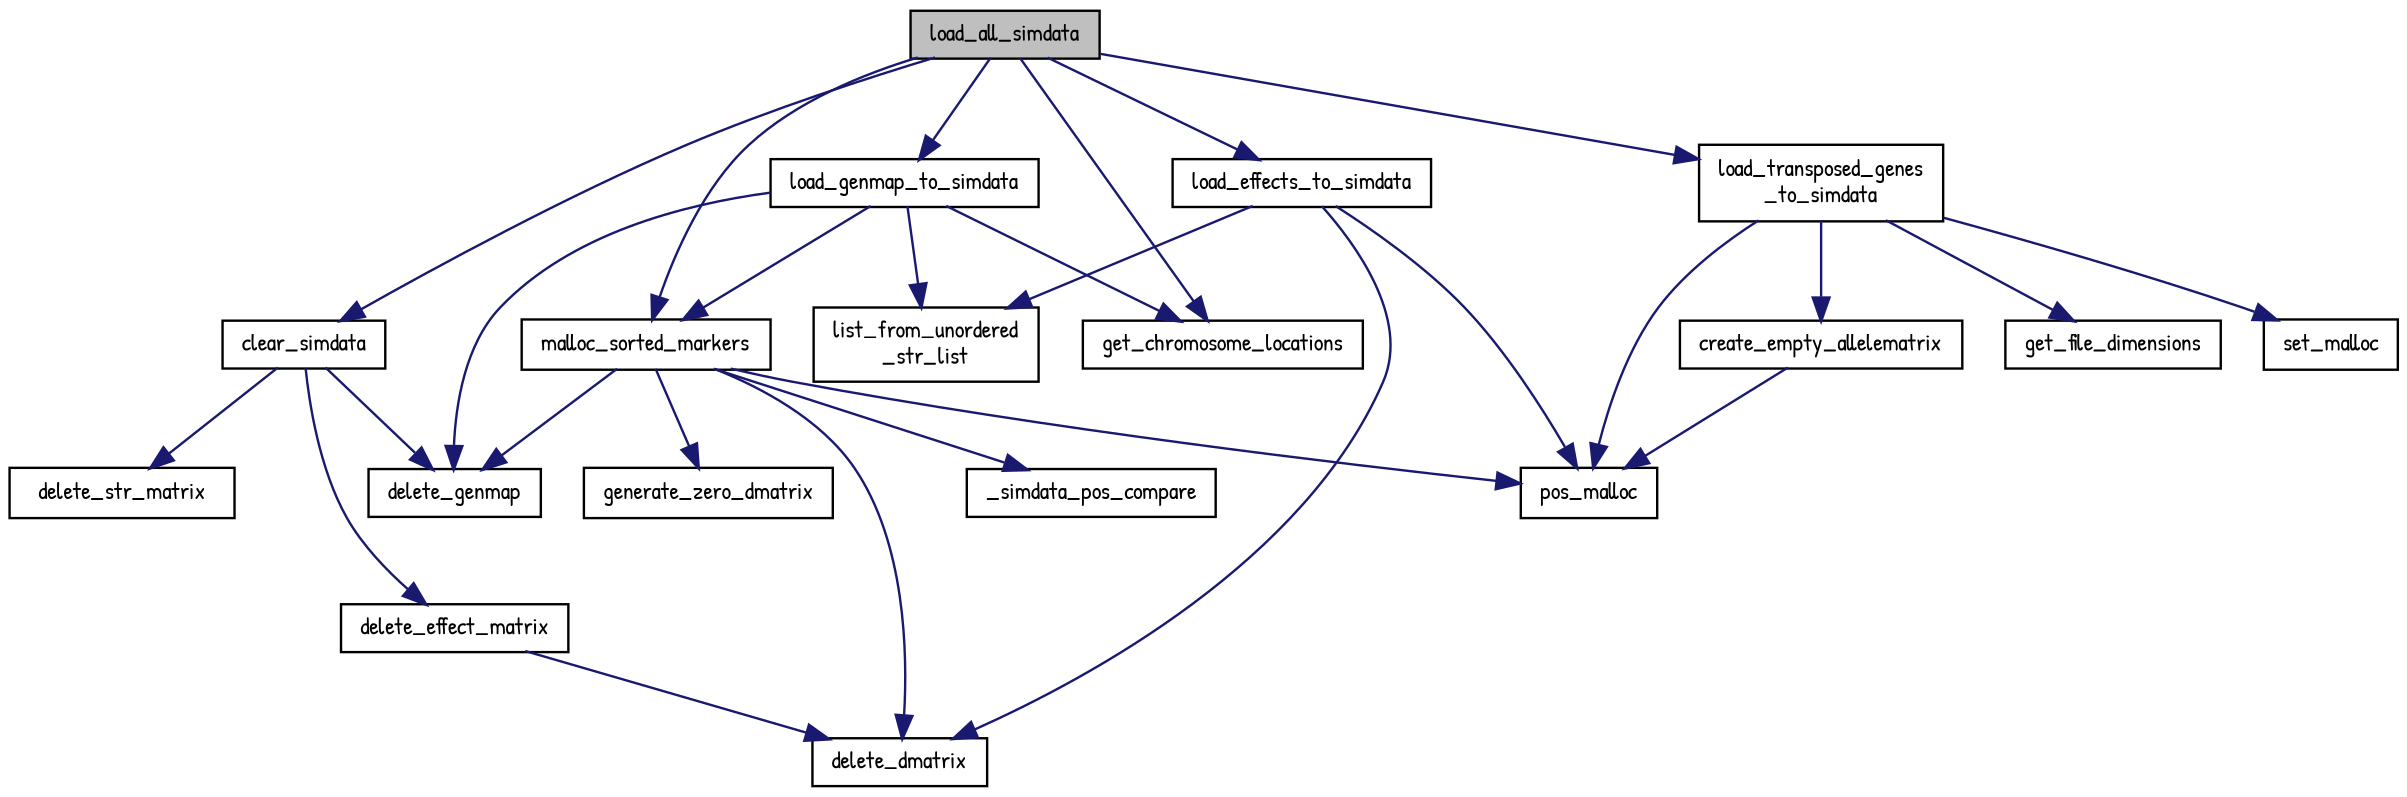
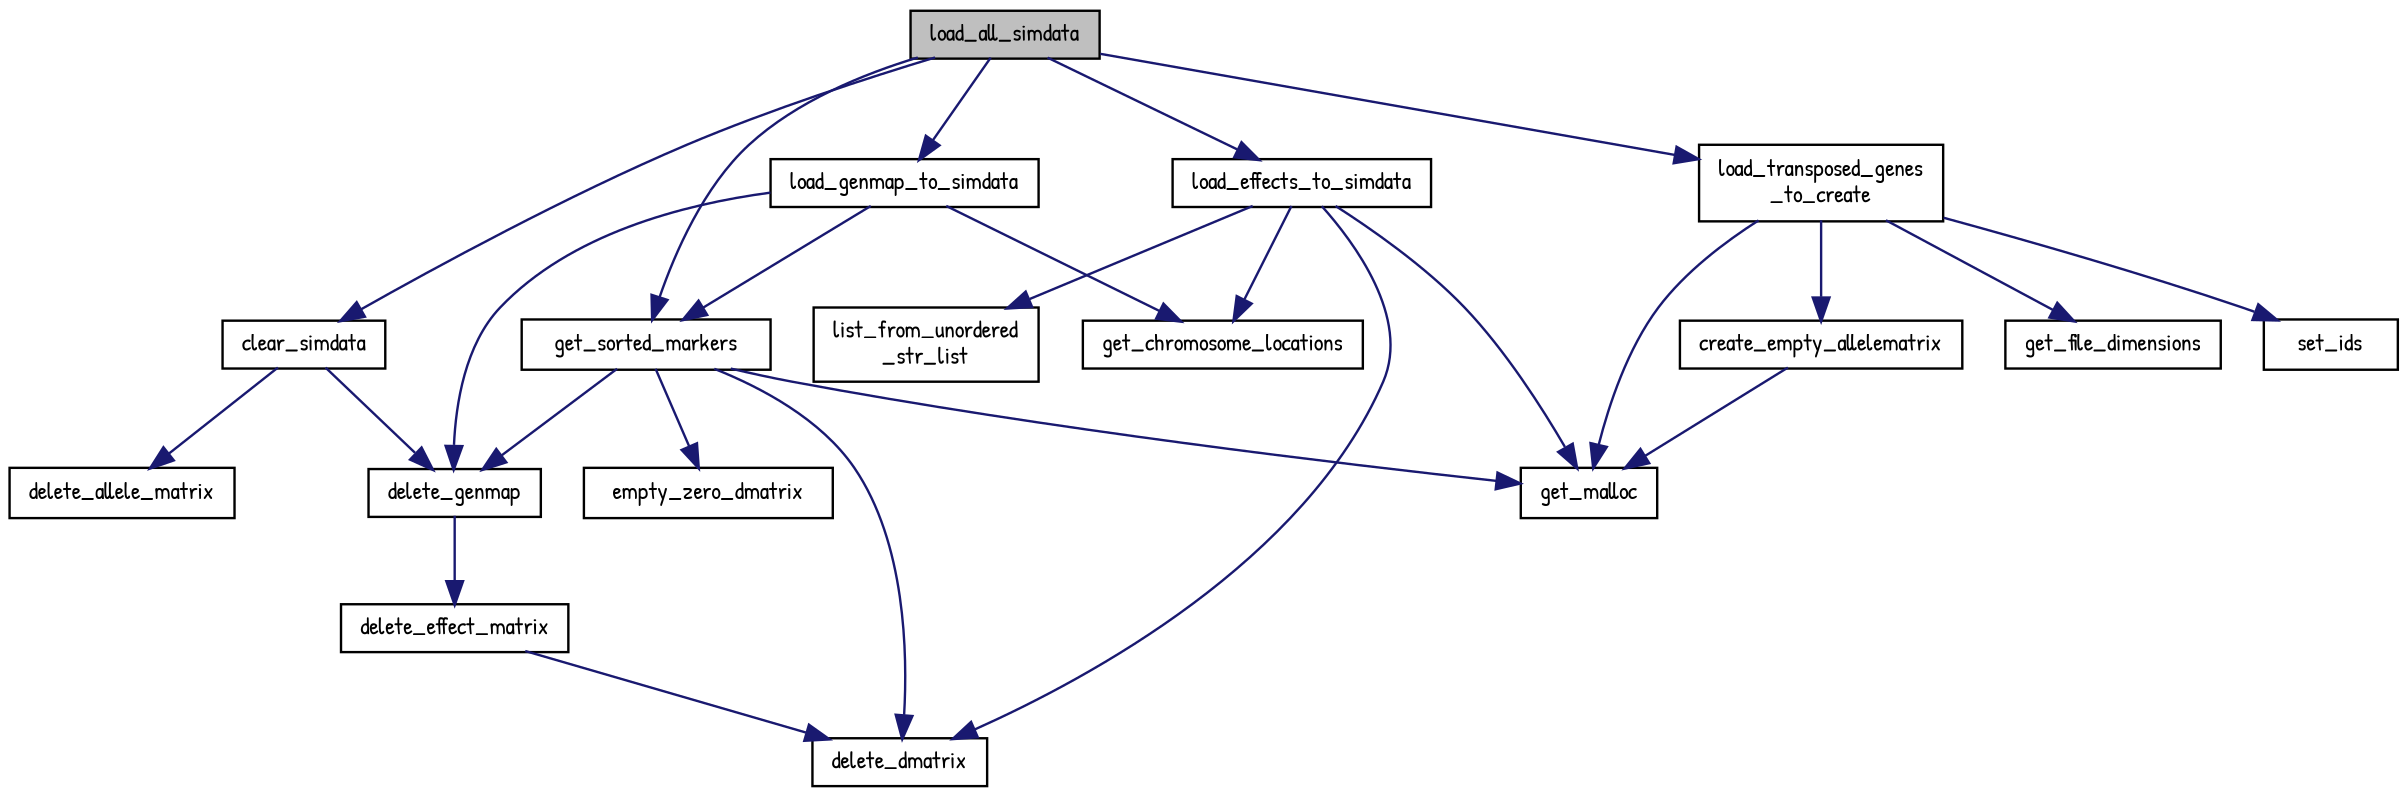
(1107, 180) -> (1268, 253)
(1821, 183) -> (1821, 183)
(913, 245) -> none
(646, 345) -> (646, 345)
(2331, 345) -> (2331, 345)
(334, 490) -> (455, 548)
(122, 493) -> (122, 493)
(708, 493) -> (708, 493)
(1091, 493) -> none
(1589, 493) -> (1589, 493)
